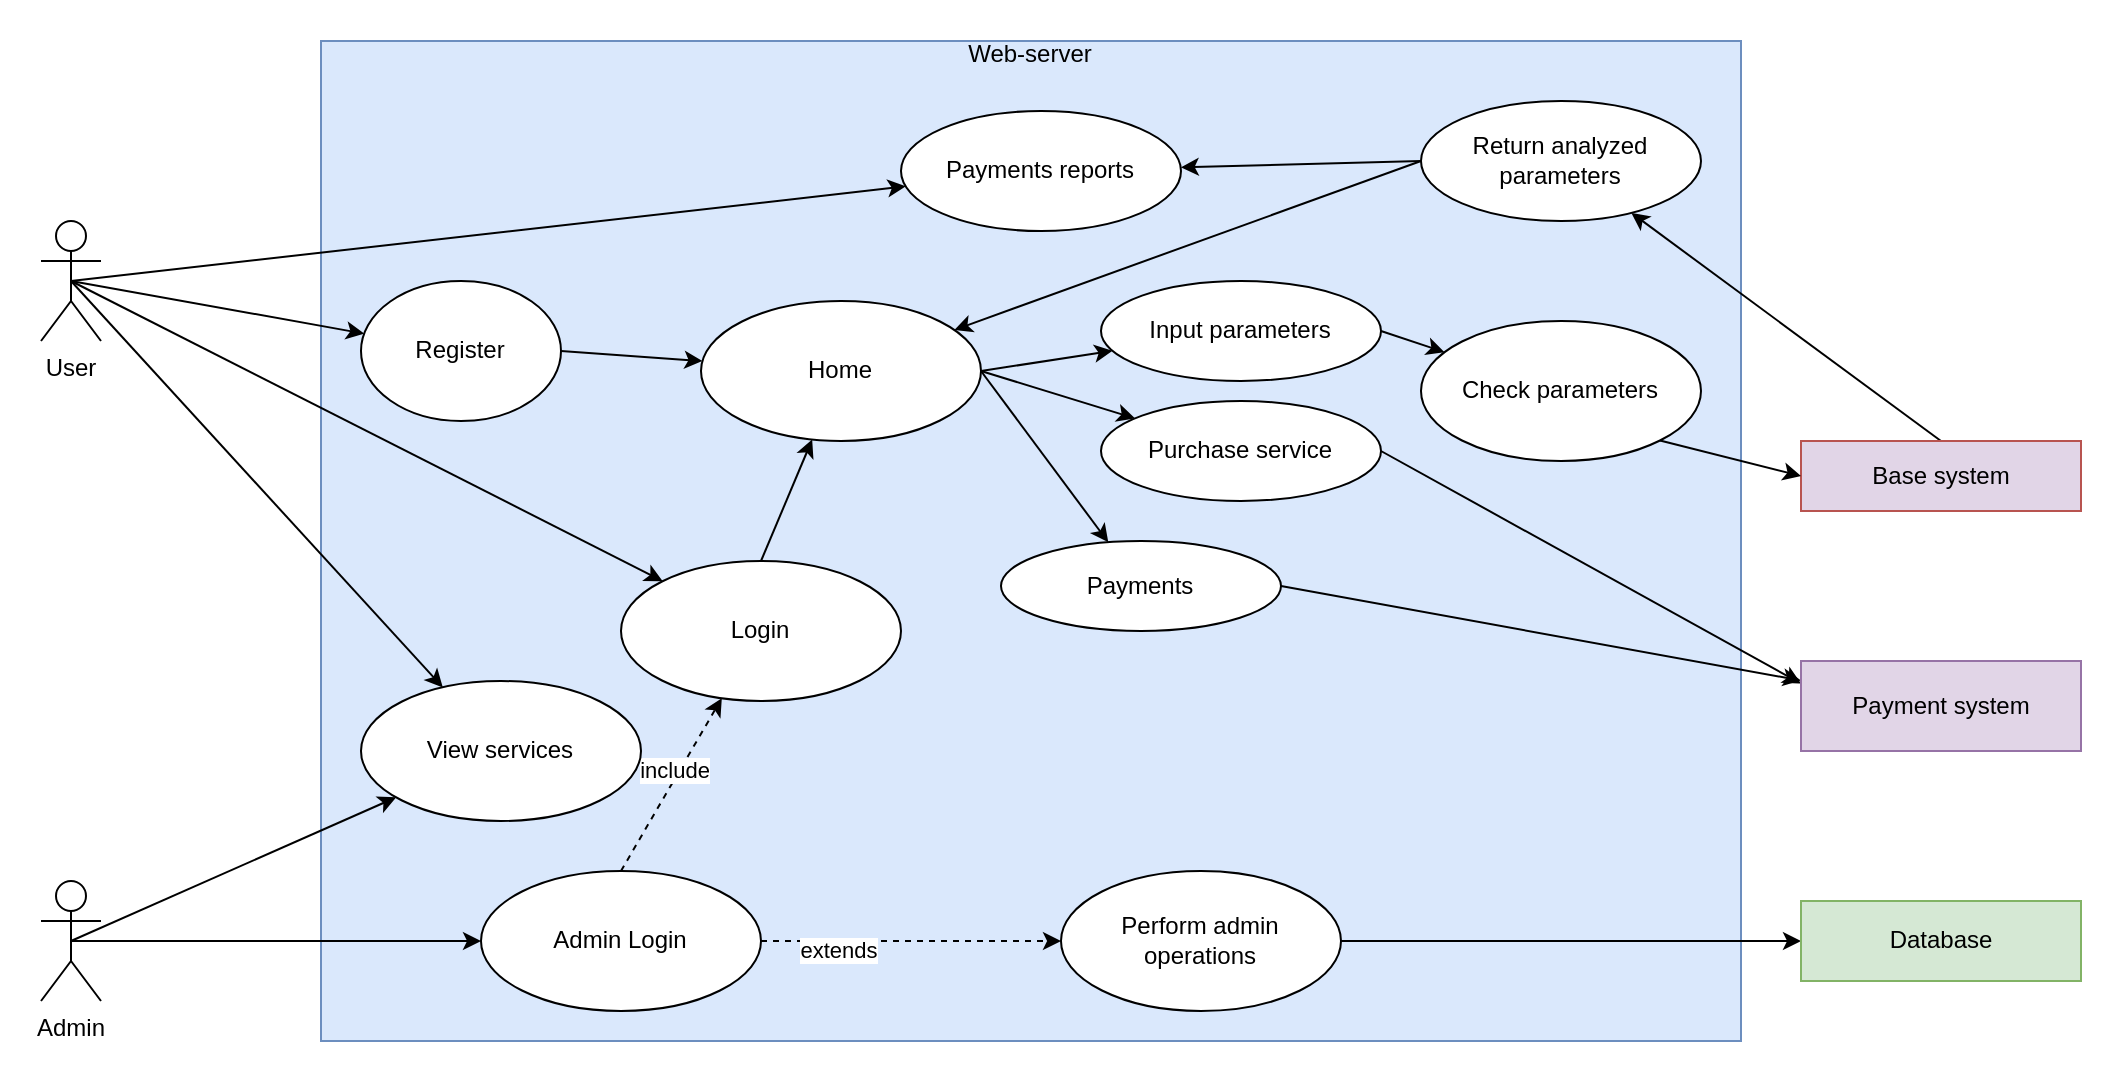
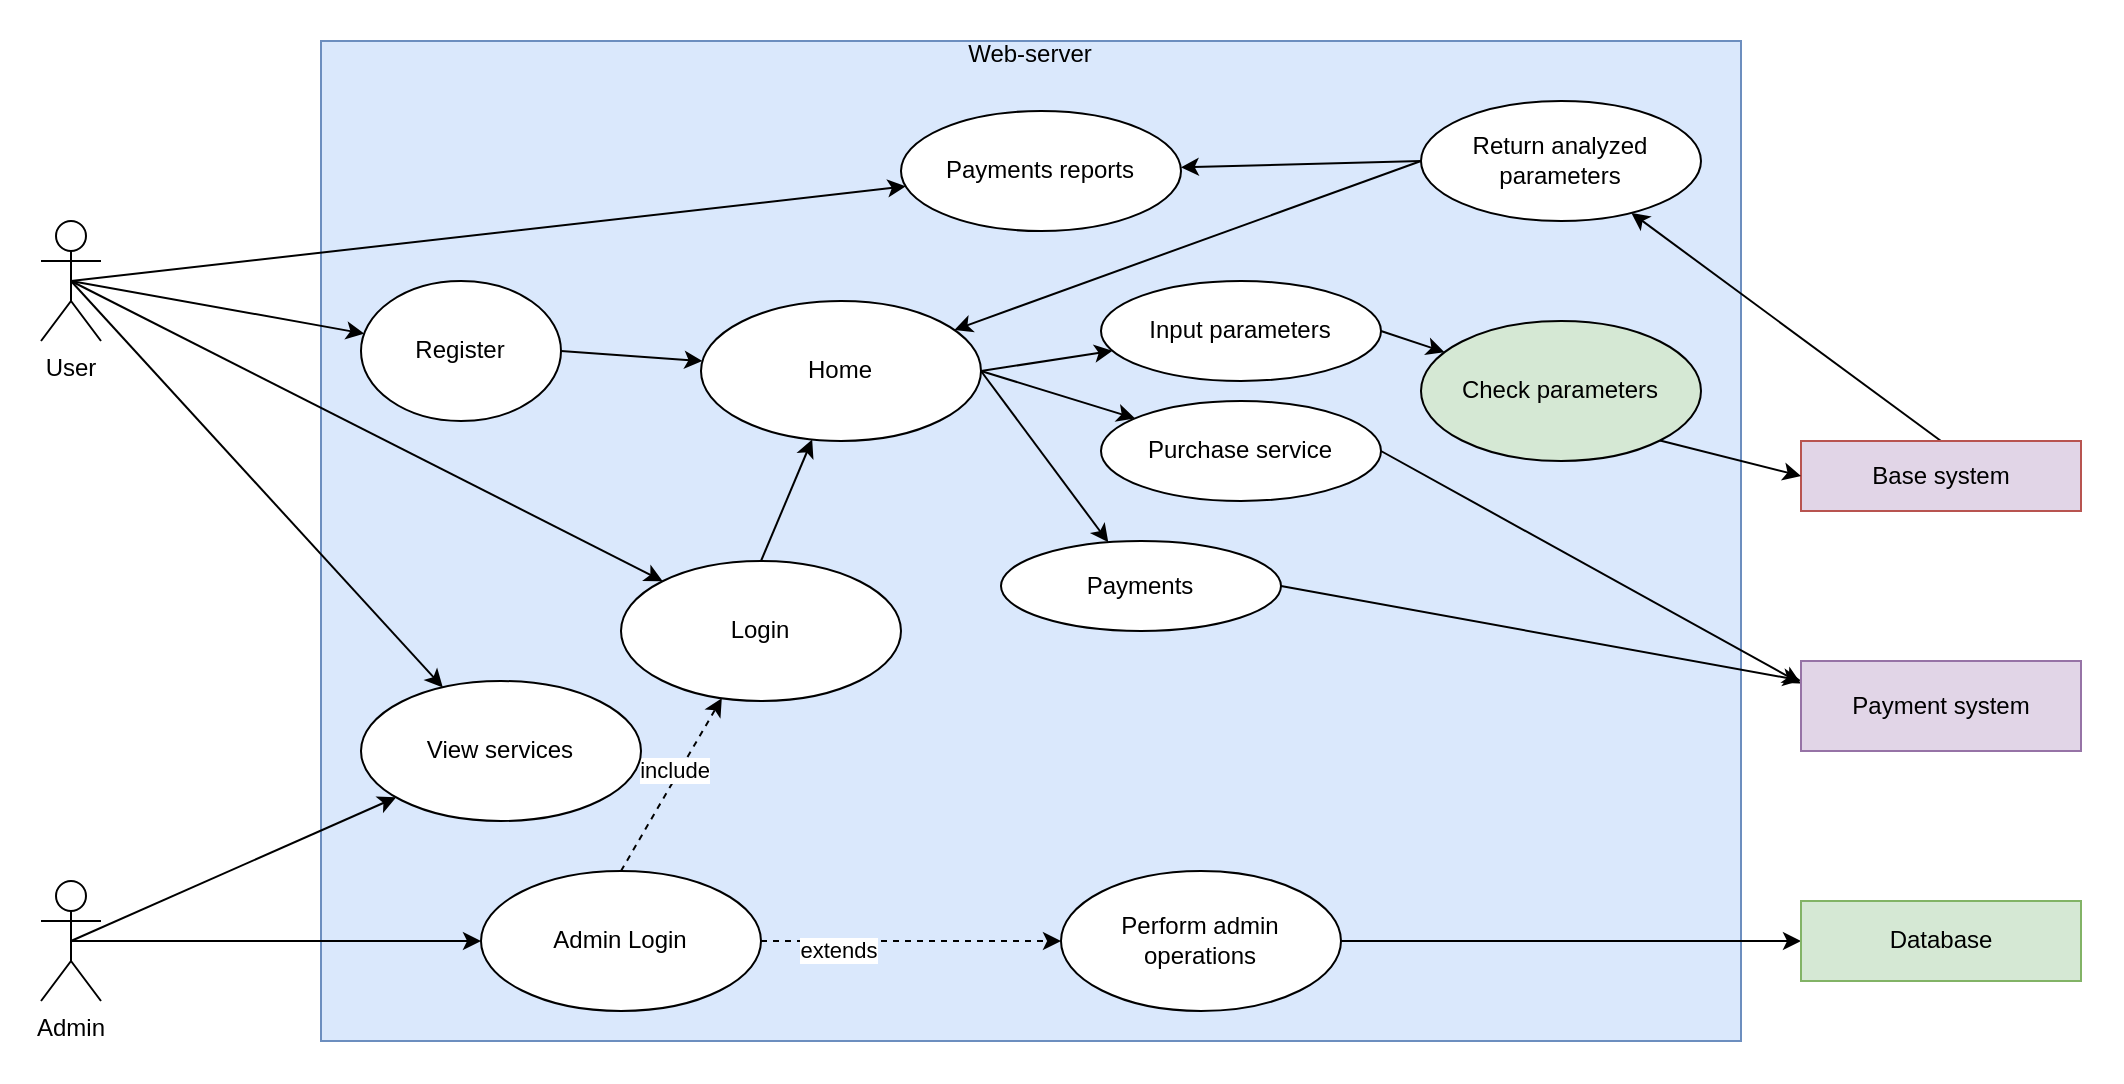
(1561, 391) -> (1561, 391)
